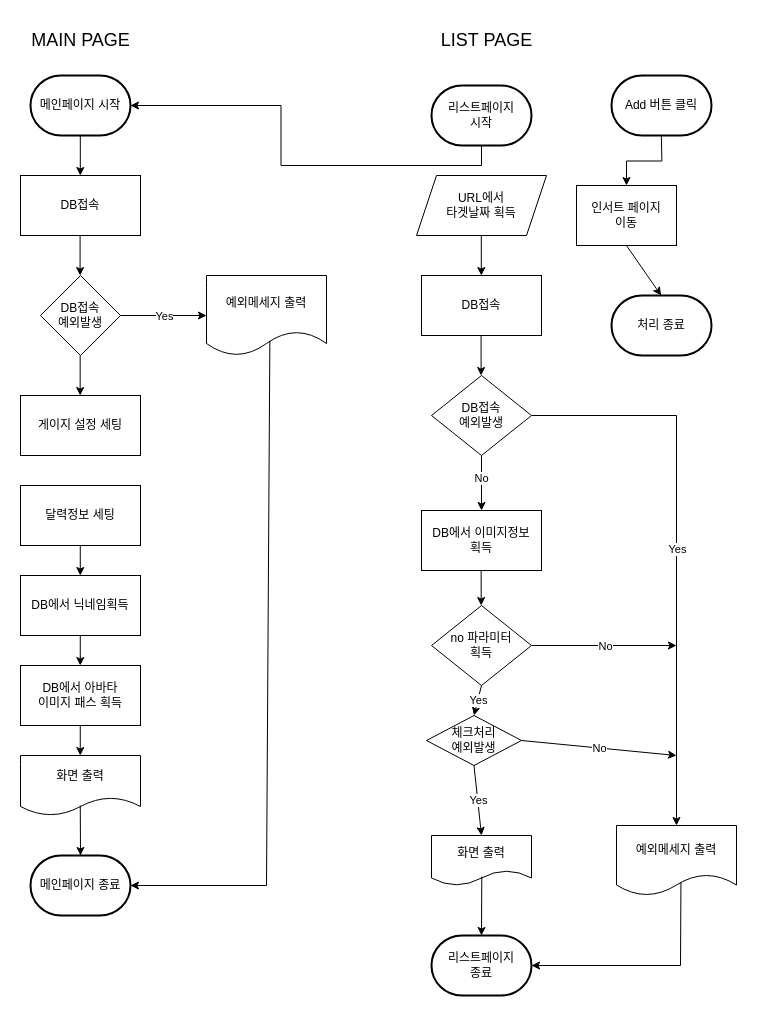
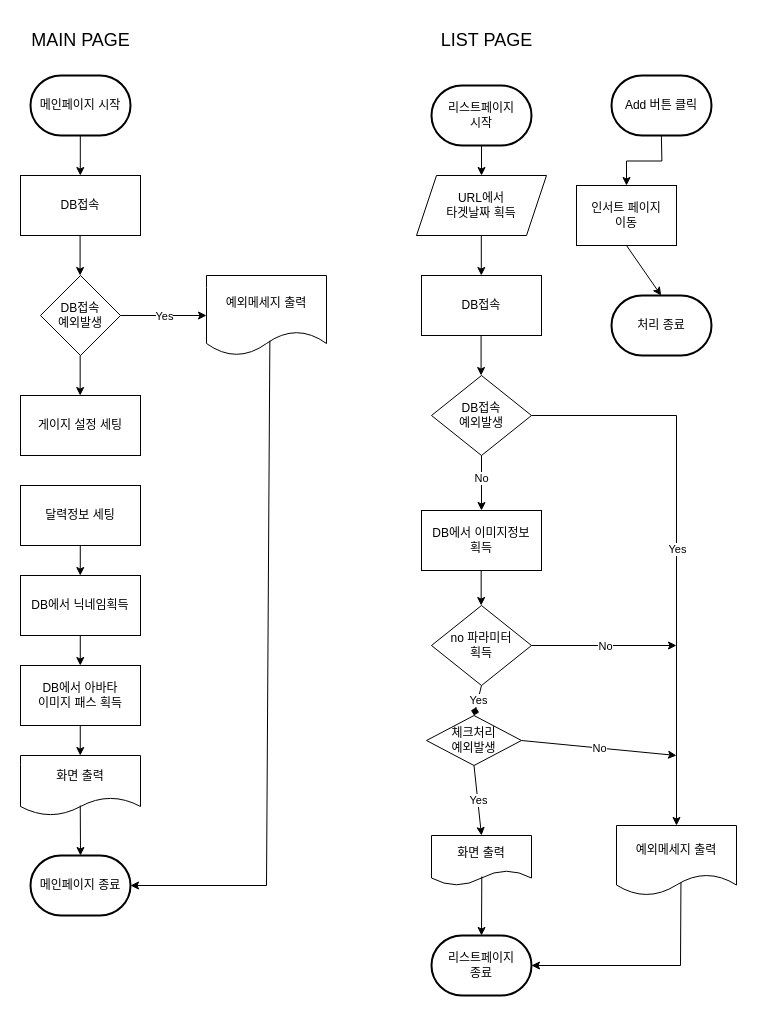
(281, 165) -> (482, 166)
(476, 707) -> (476, 707)
